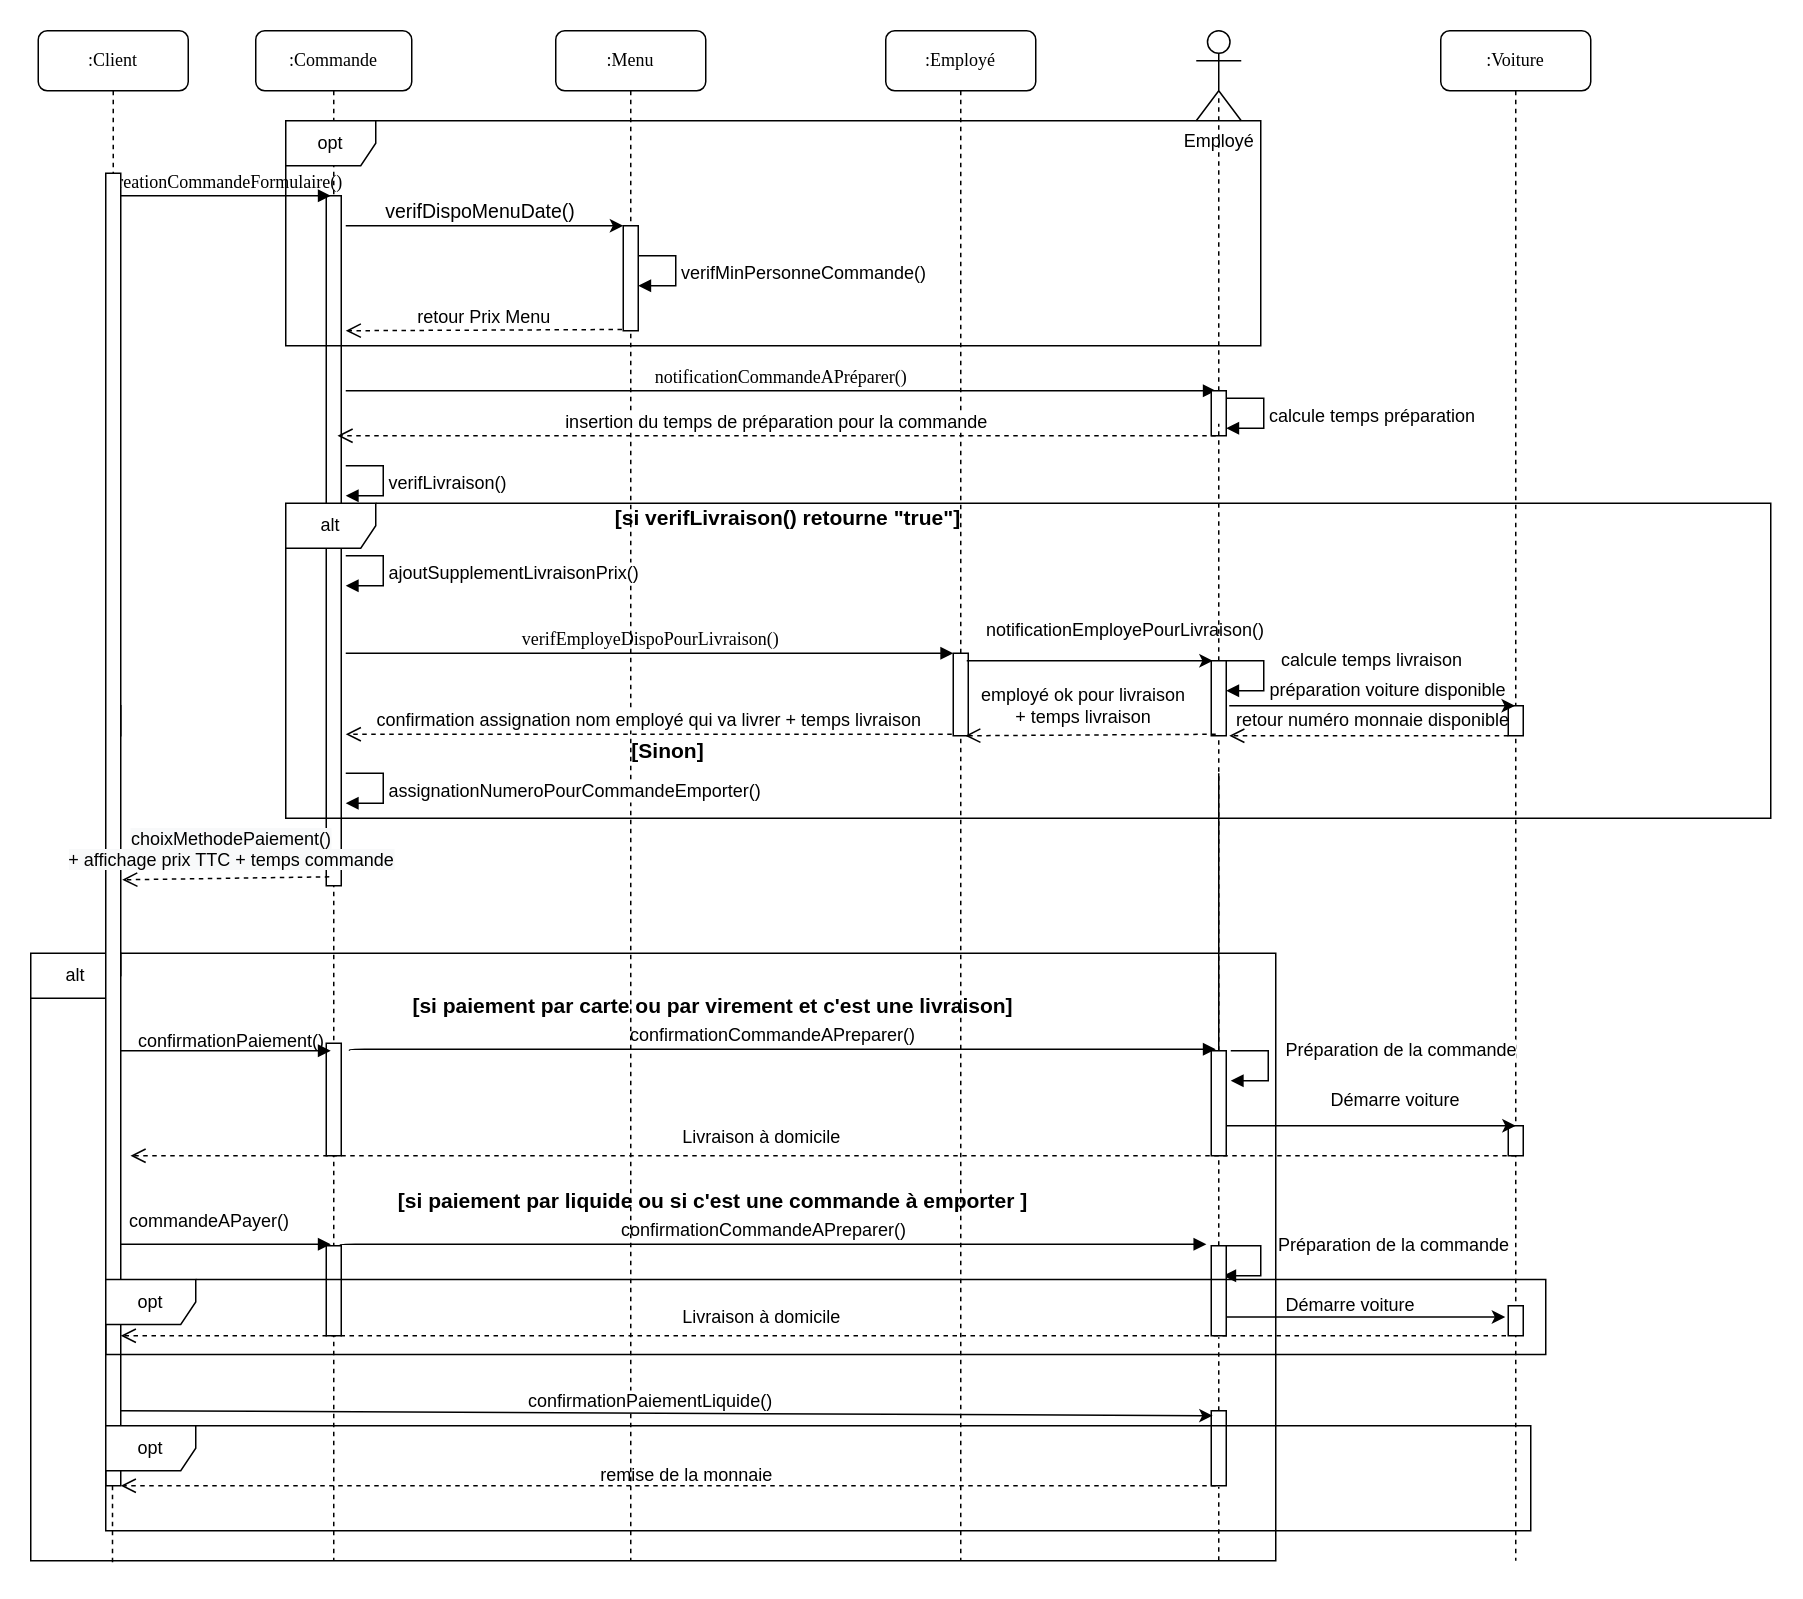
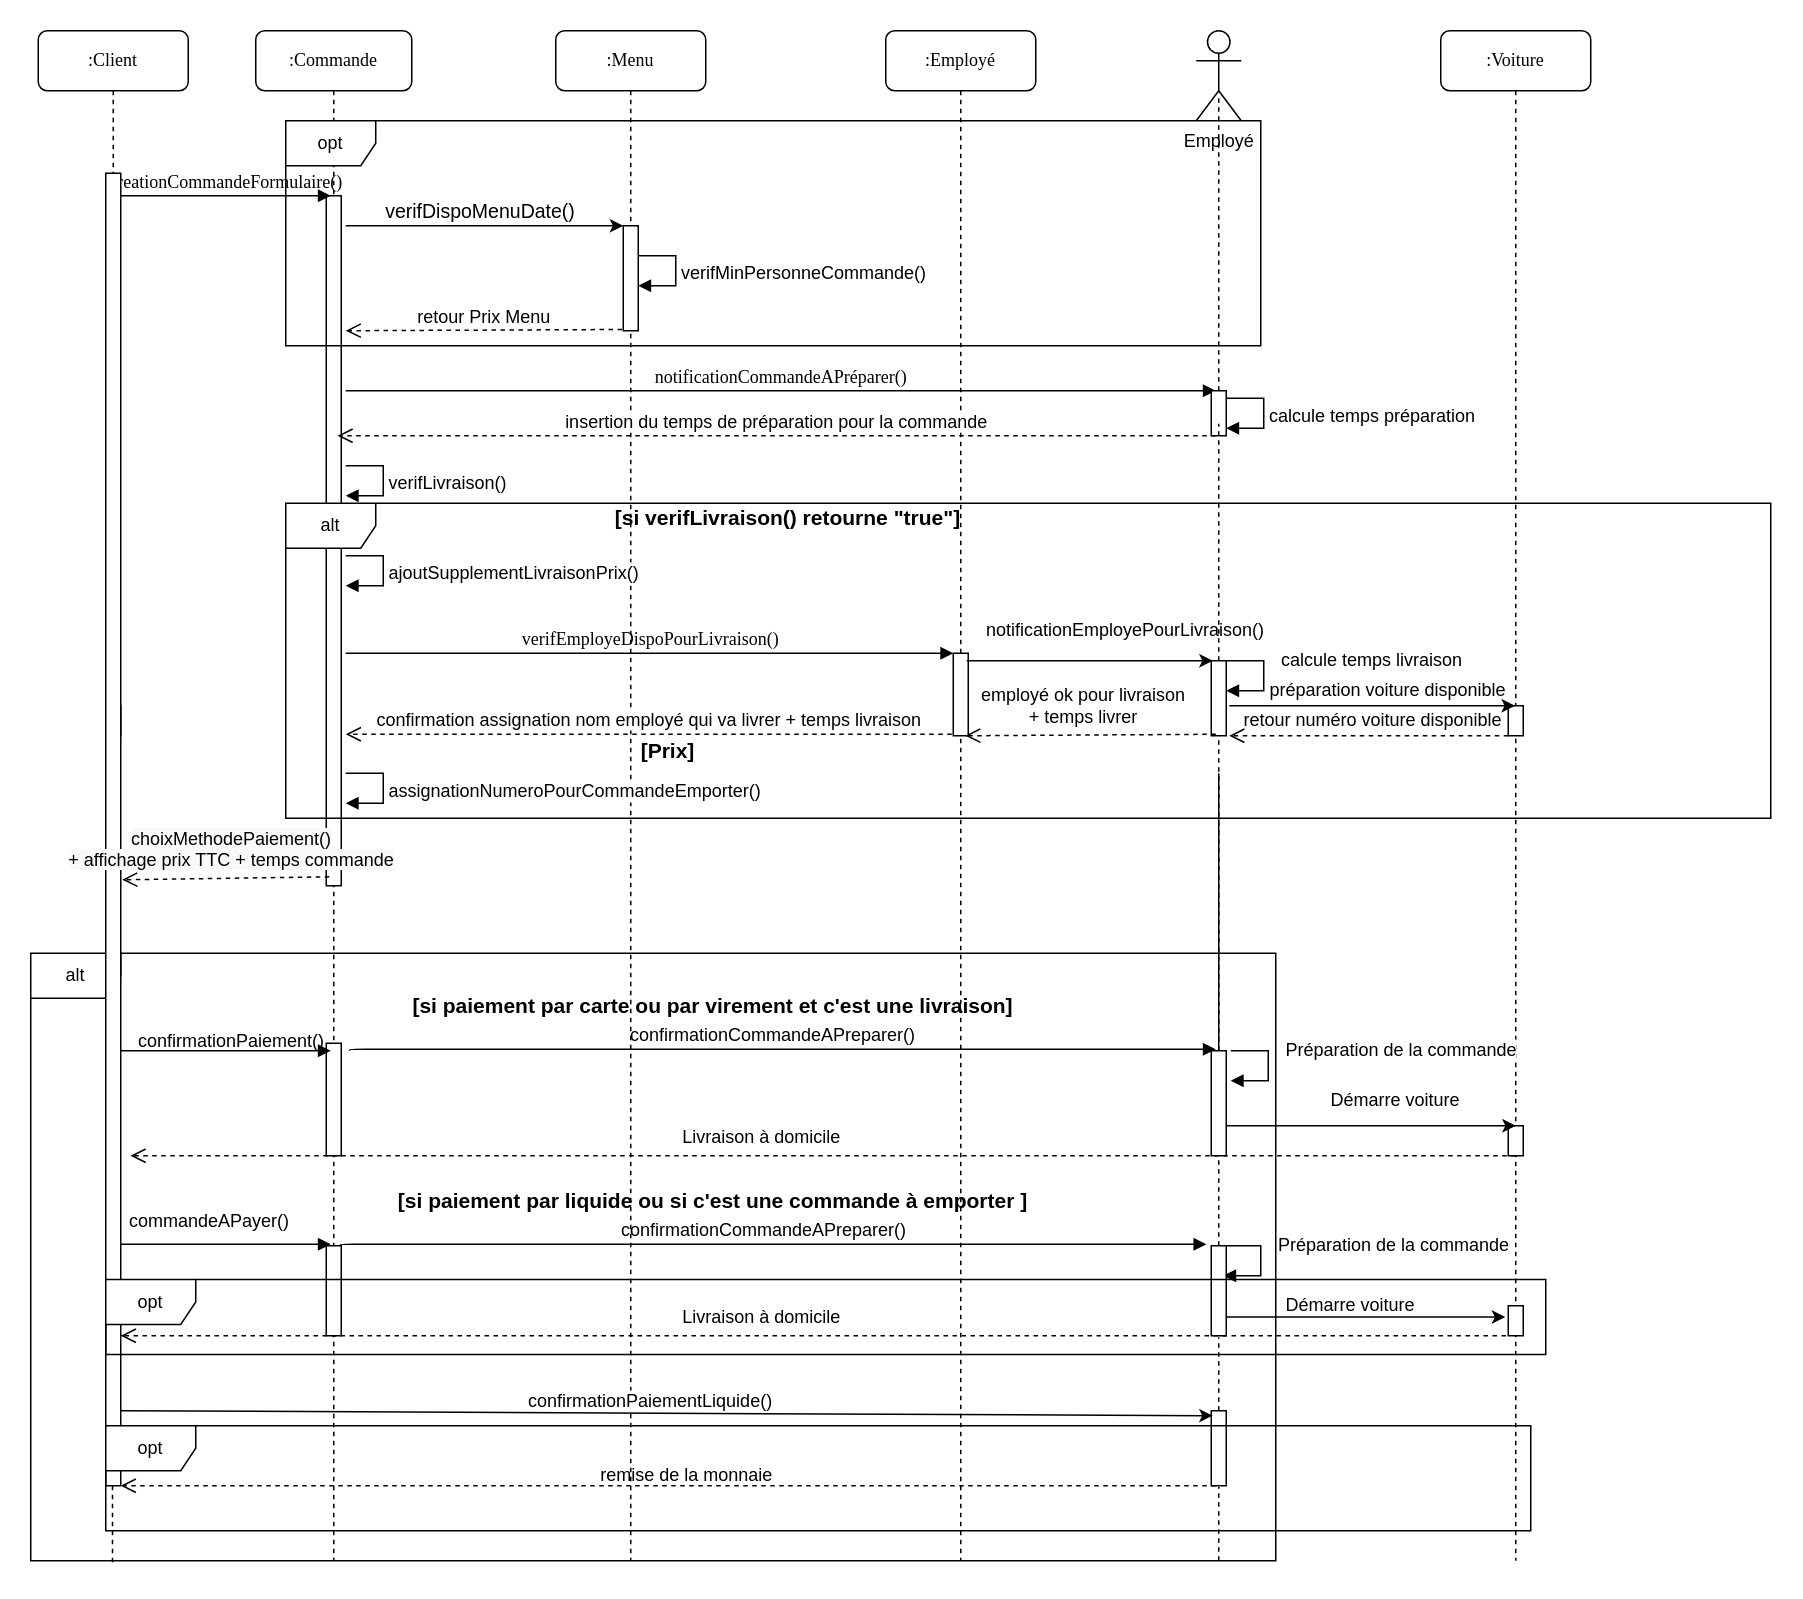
(1084, 706) -> (1084, 706)
(1373, 721) -> (1373, 721)
(668, 751) -> (668, 751)
